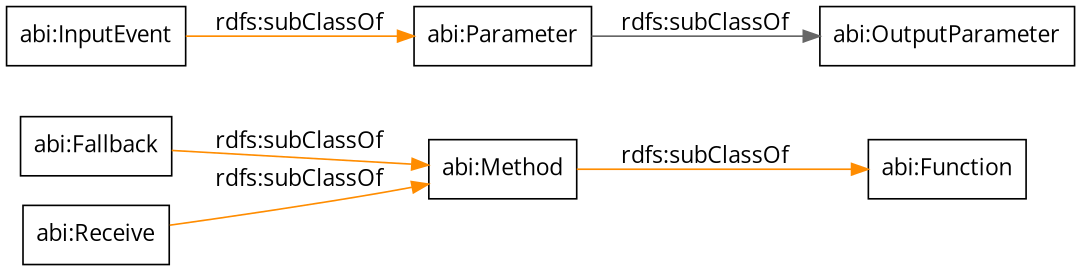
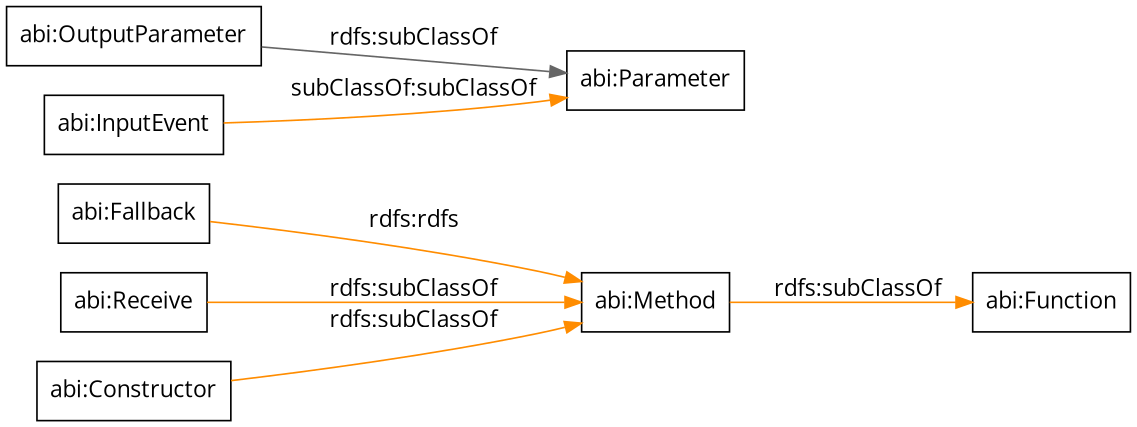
(300, 24) -> (414, 90)
(697, 36) -> (406, 59)
(300, 142) -> (414, 221)
none -> (134, 391)
